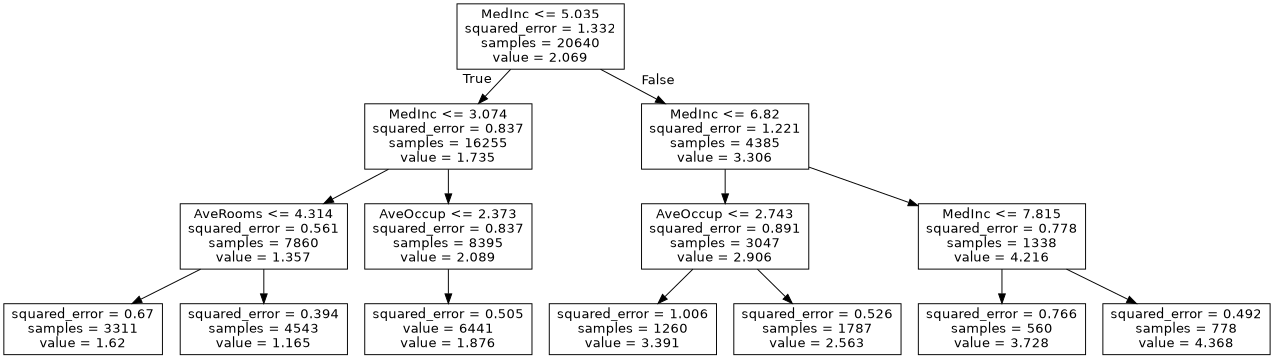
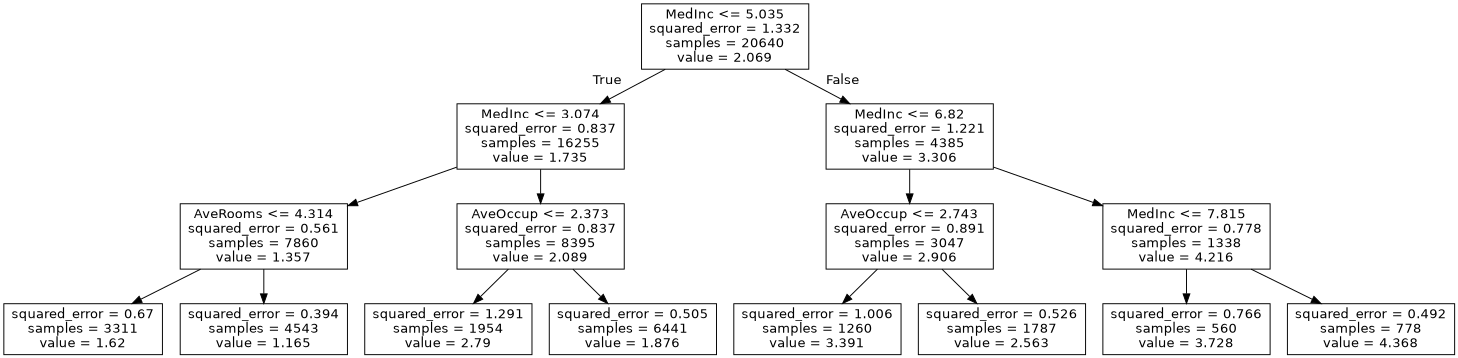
(448, 329) -> (633, 329)
none -> (448, 329)
